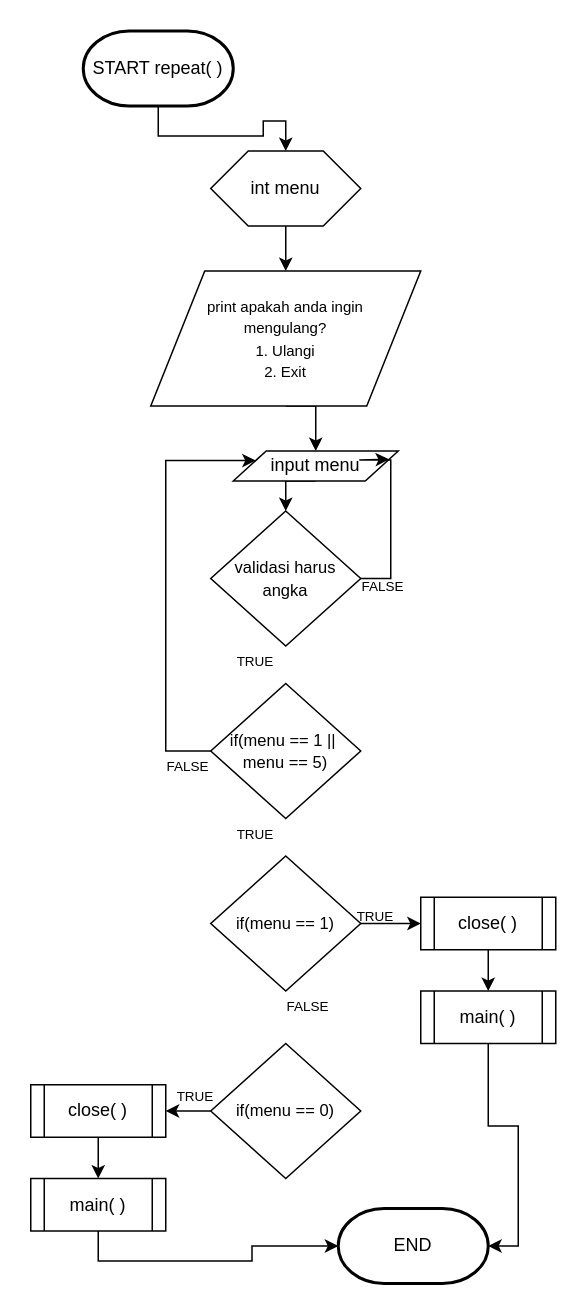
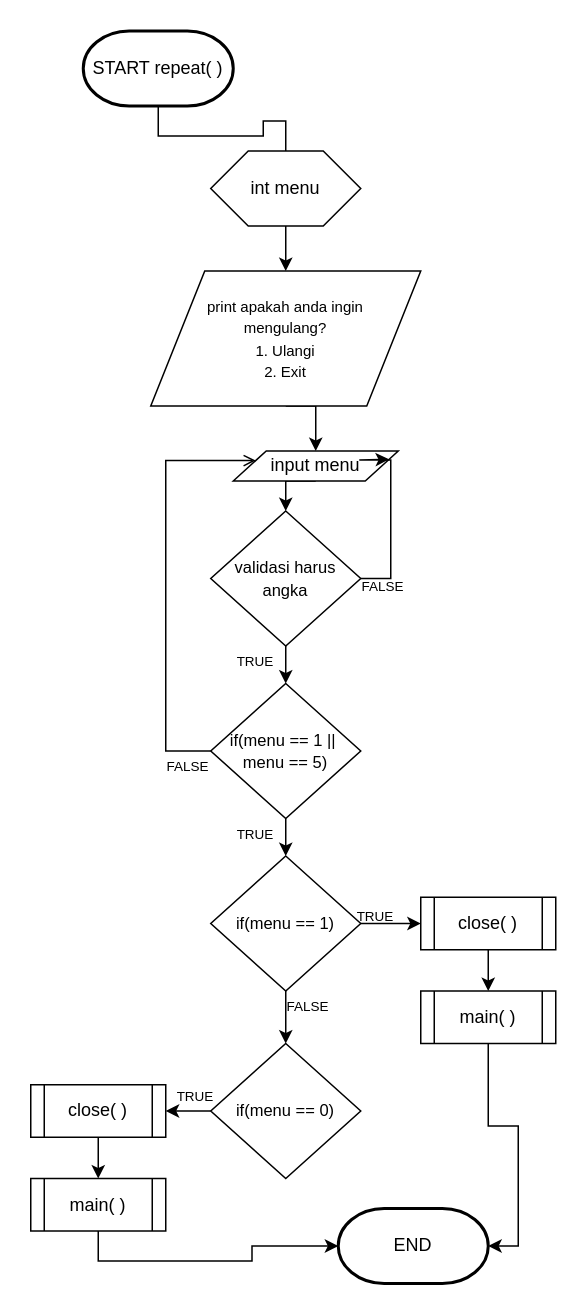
(286, 139) -> (286, 143)
(244, 460) -> (246, 460)
none -> (286, 659)
none -> (286, 842)
none -> (286, 1019)
